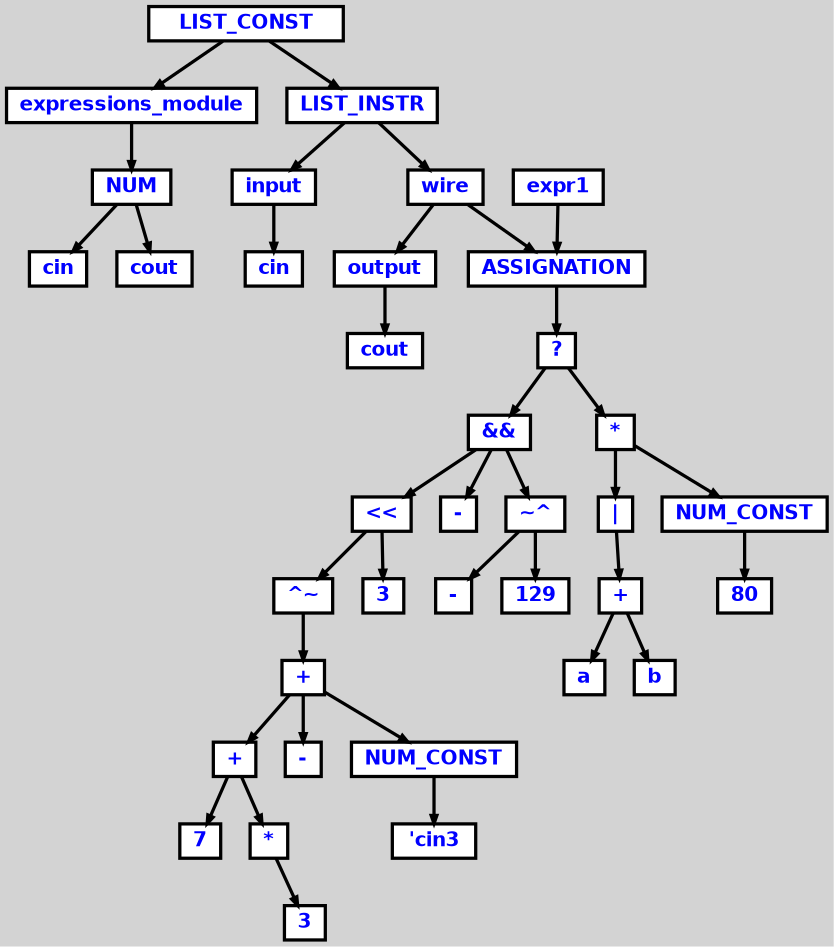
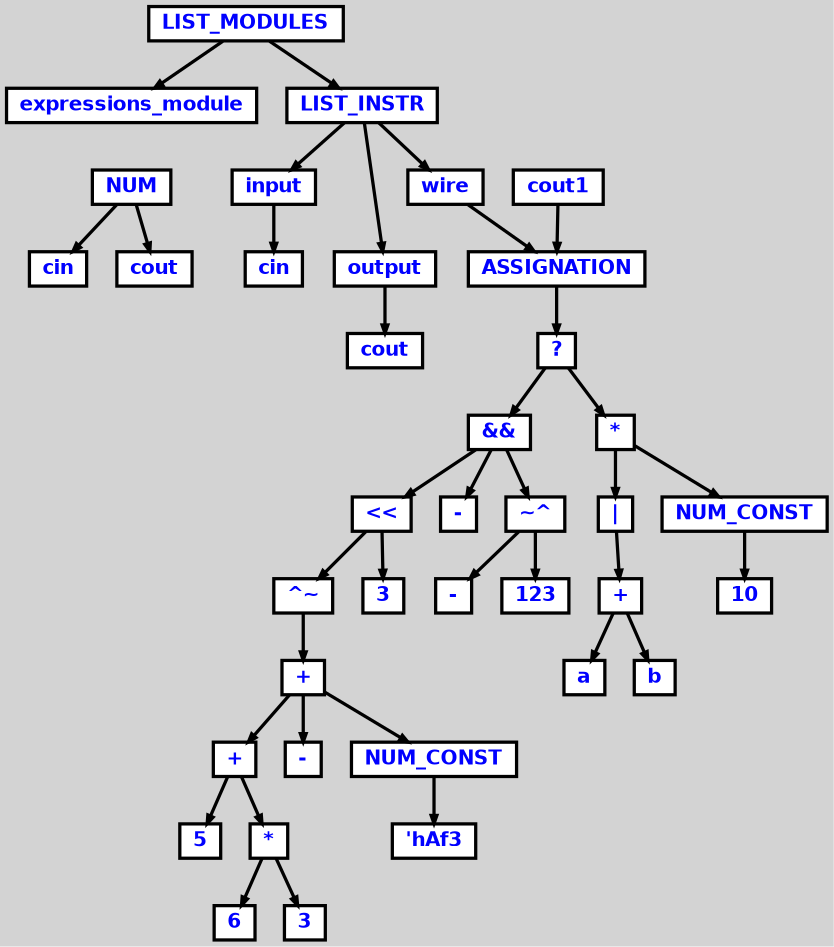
(246, 24) -> (246, 24)
(132, 142) -> none
(558, 187) -> (558, 187)
(418, 225) -> (373, 183)
(535, 596) -> (535, 596)
(745, 596) -> (745, 596)
(200, 841) -> (200, 841)
(434, 841) -> (434, 841)
none -> (235, 923)
